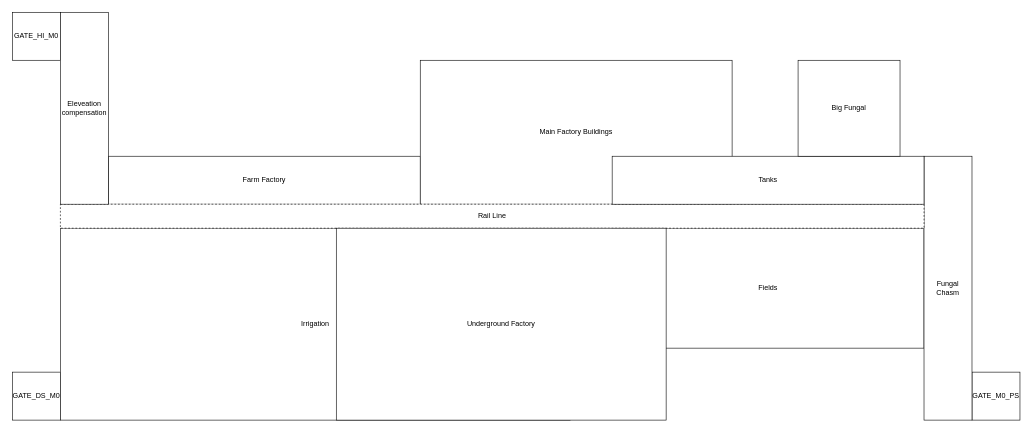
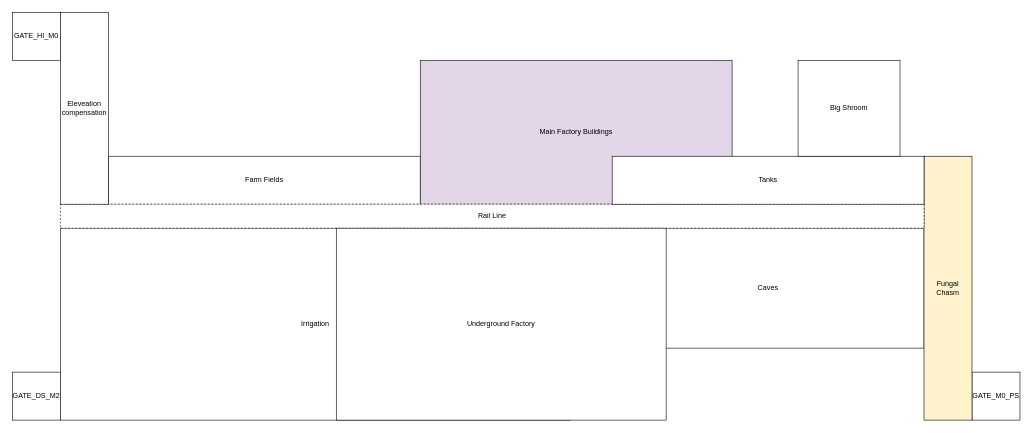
(849, 108) -> (849, 108)
(576, 132) -> (576, 132)
(264, 180) -> (264, 180)
(768, 288) -> (768, 288)
(948, 288) -> (948, 288)
(36, 396) -> (36, 396)
